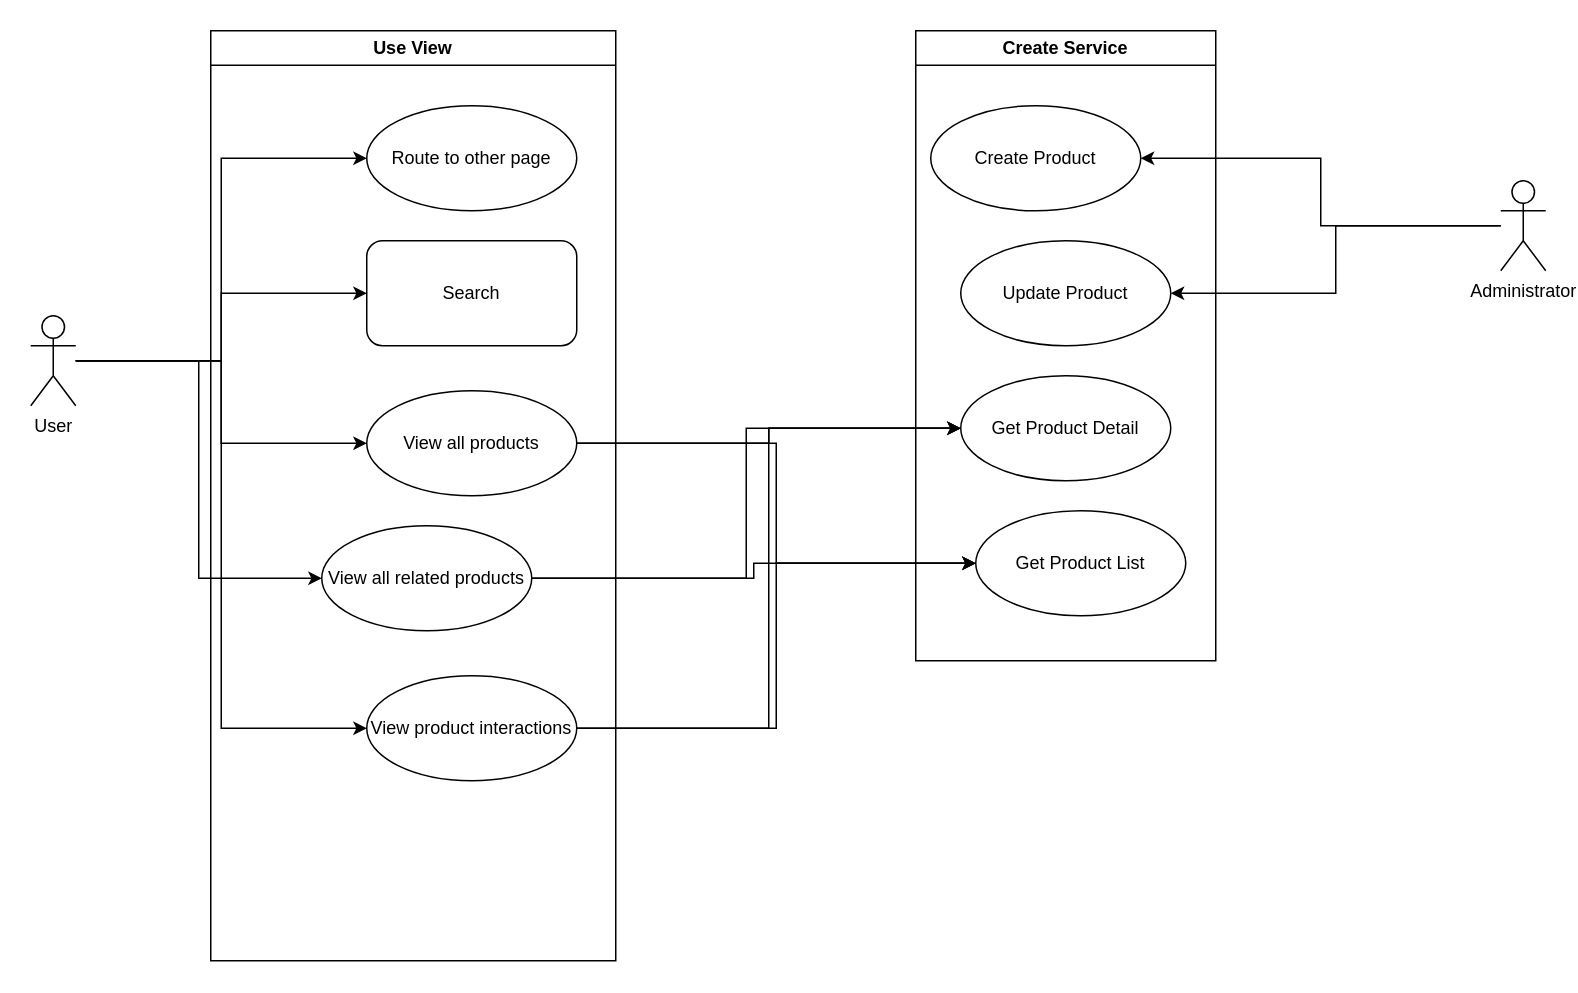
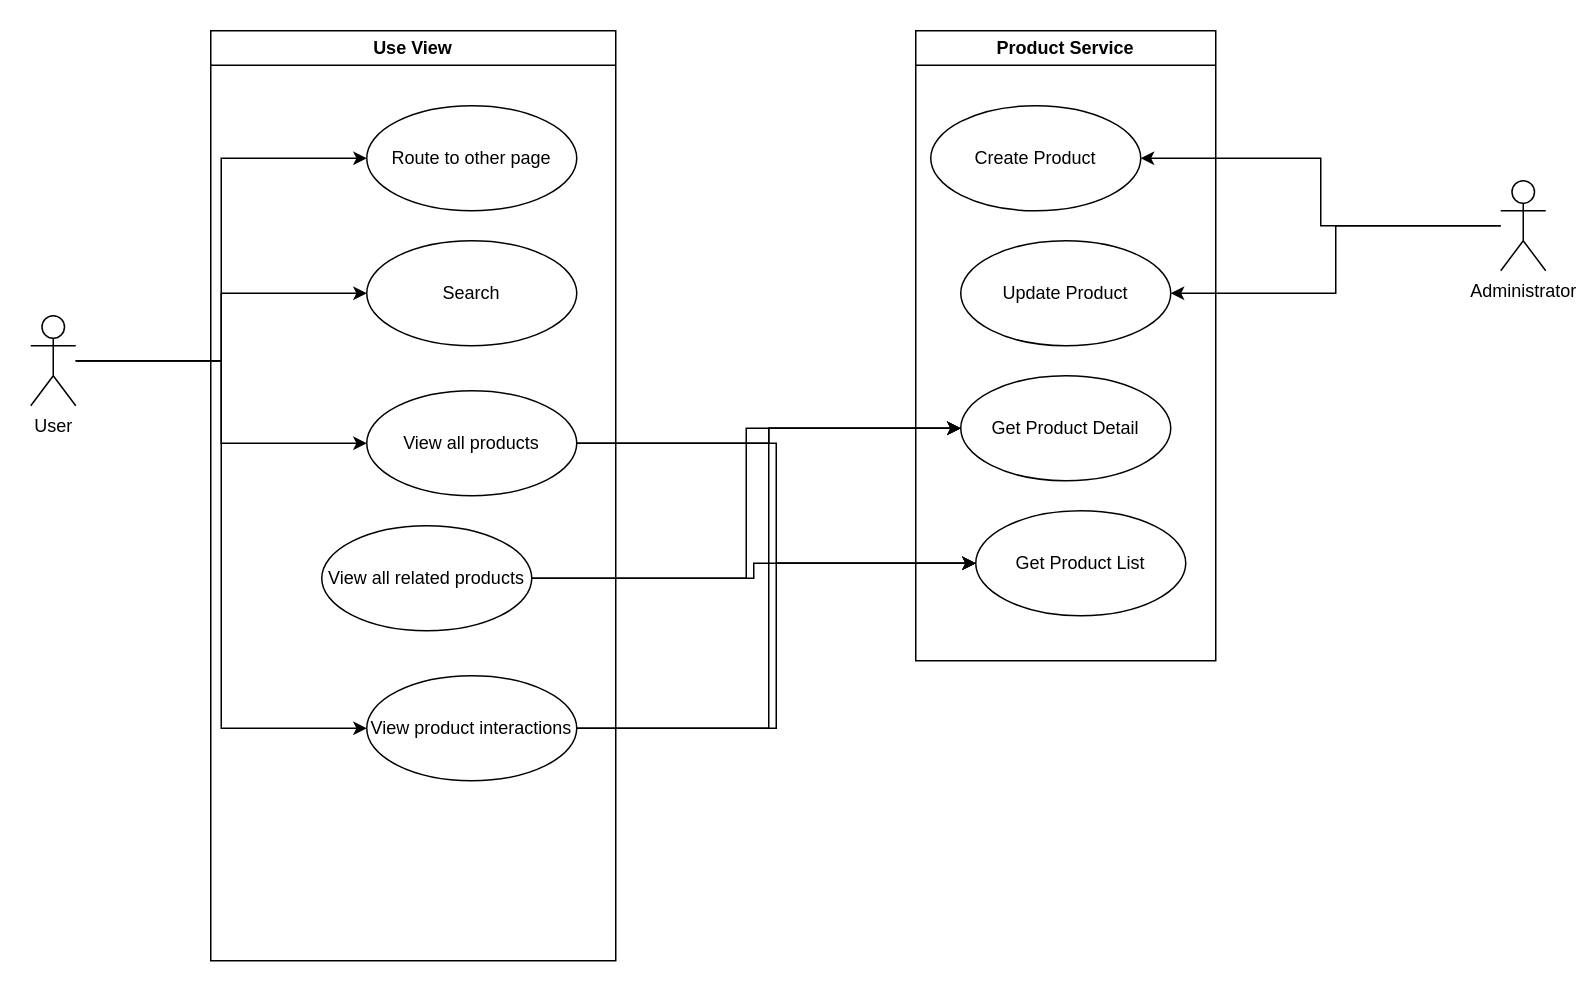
(1066, 49) -> (1066, 49)
(472, 293) -> (472, 293)
(199, 527) -> none
